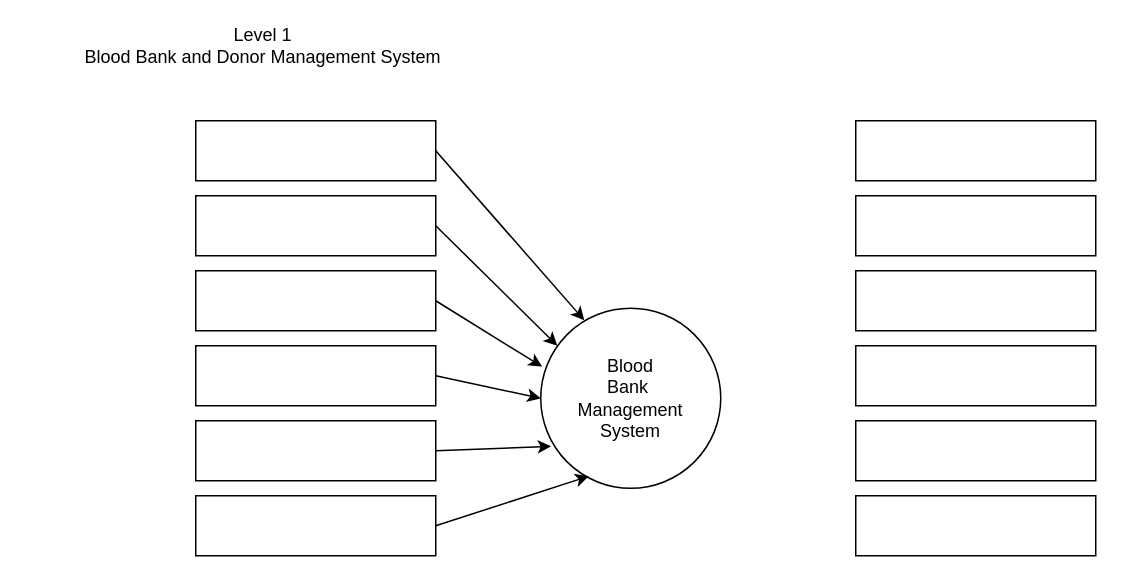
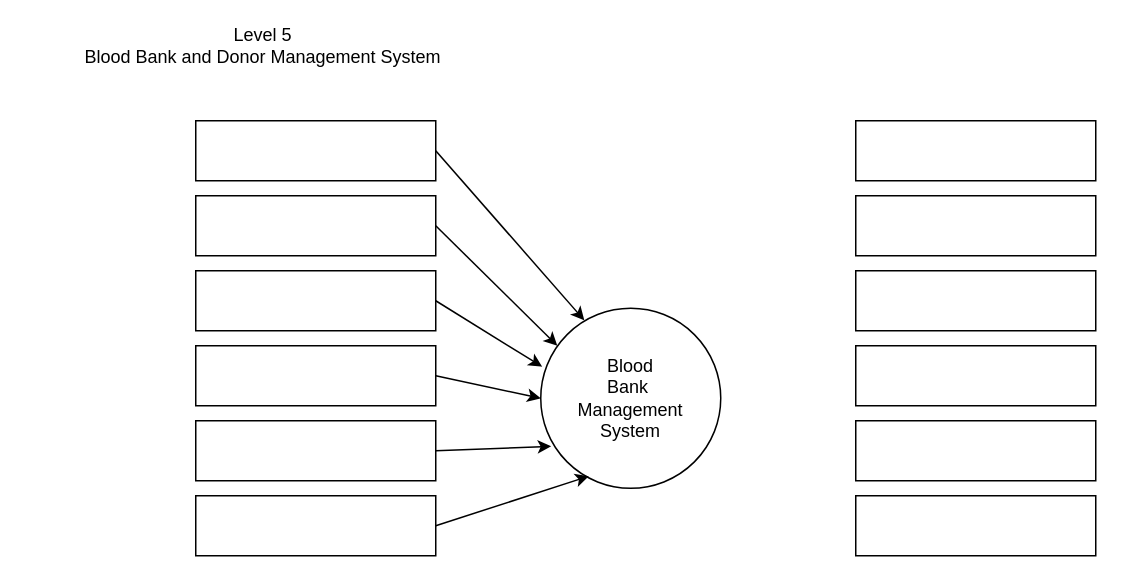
(263, 46) -> (263, 46)
